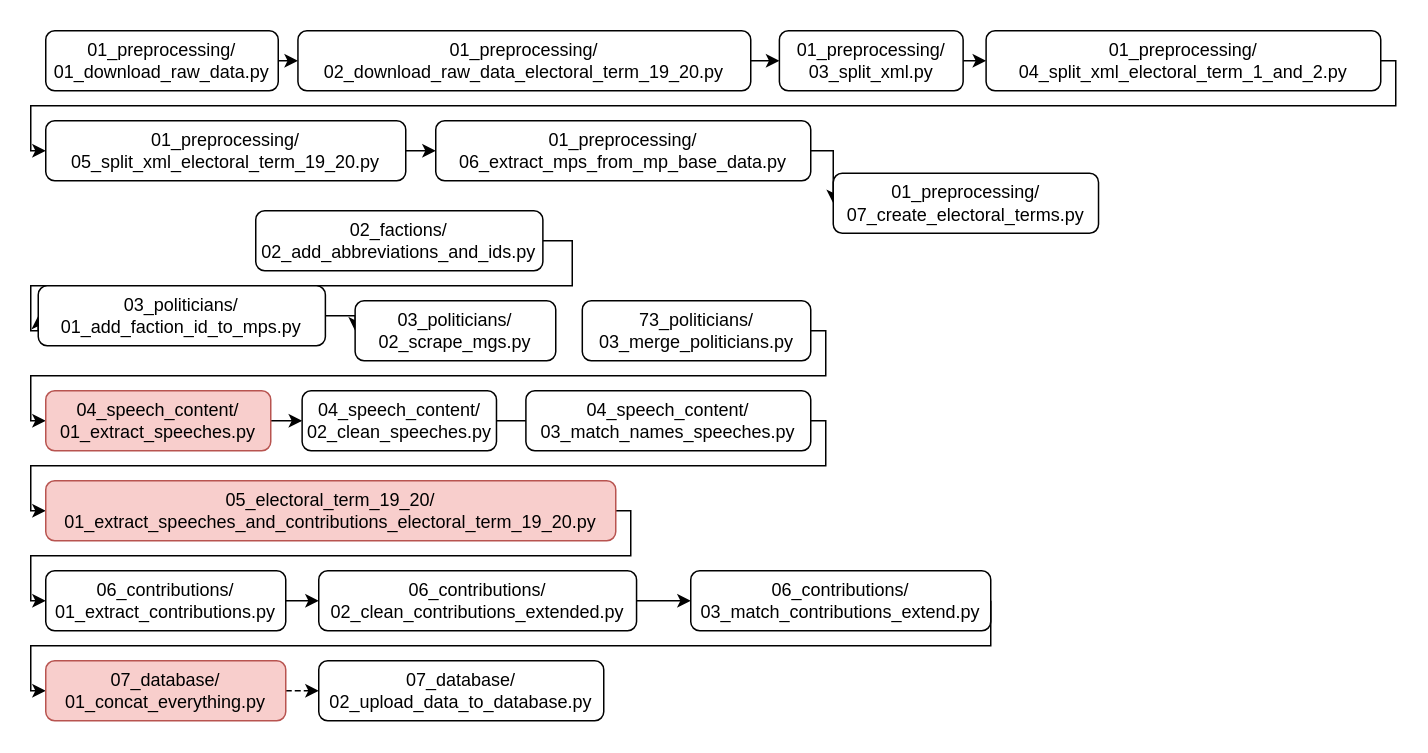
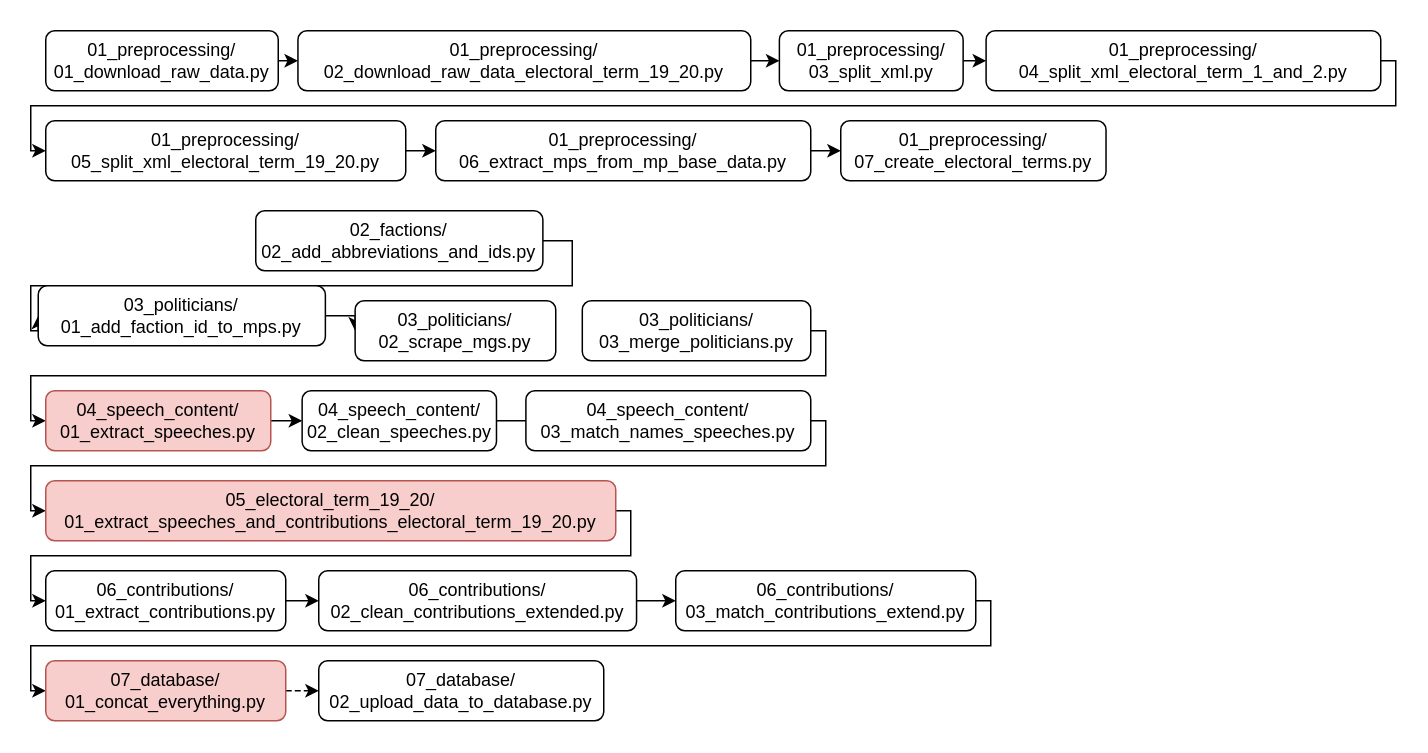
(966, 203) -> (973, 151)
(697, 331) -> (697, 331)
(841, 601) -> (826, 601)
